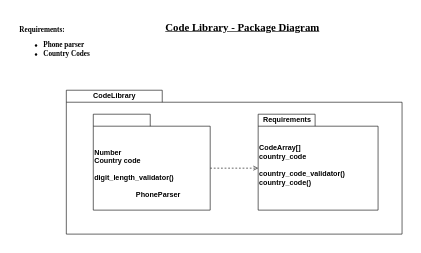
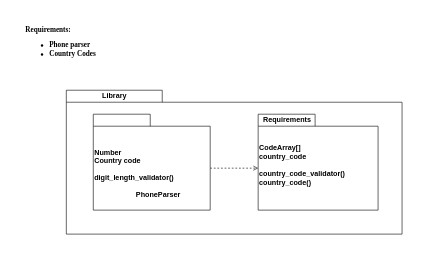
(243, 27) -> none
(66, 45) -> (72, 45)
(115, 96) -> (115, 96)
